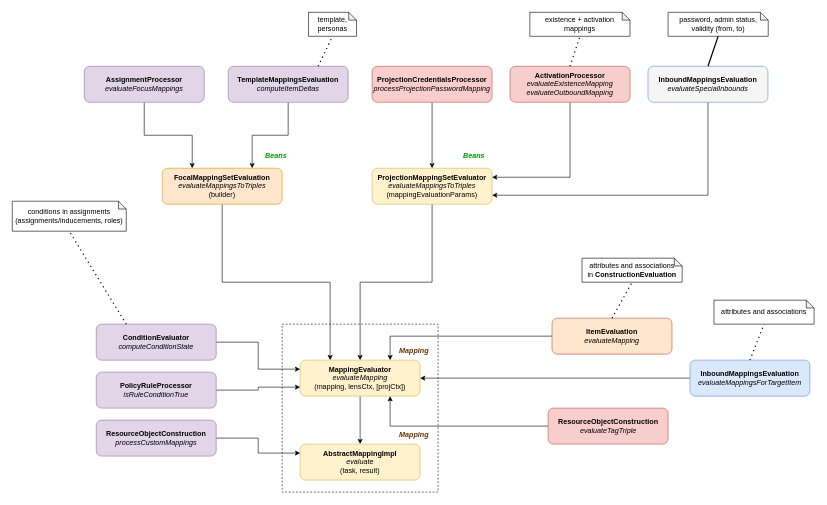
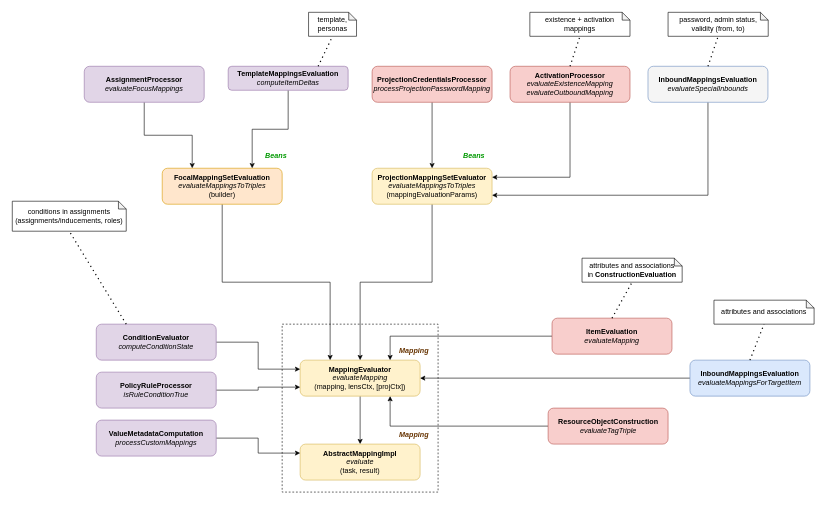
(713, 52) -> (713, 52)
(288, 84) -> (288, 78)
(612, 336) -> (612, 336)
(156, 438) -> (156, 438)
